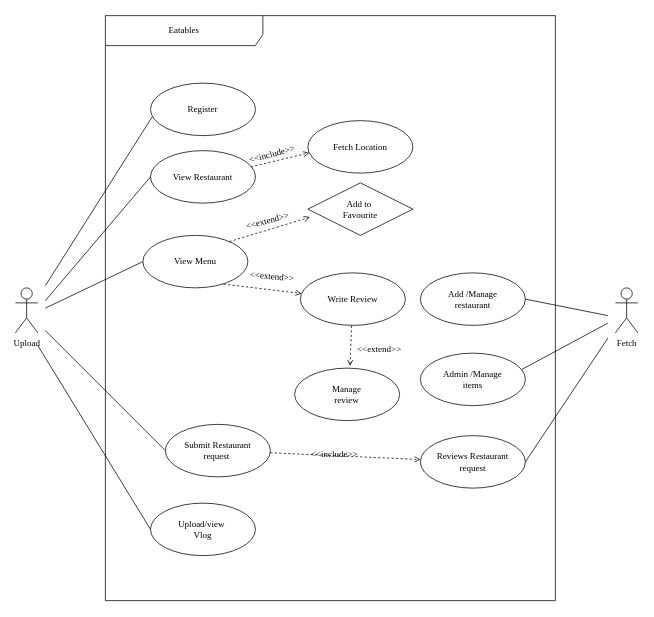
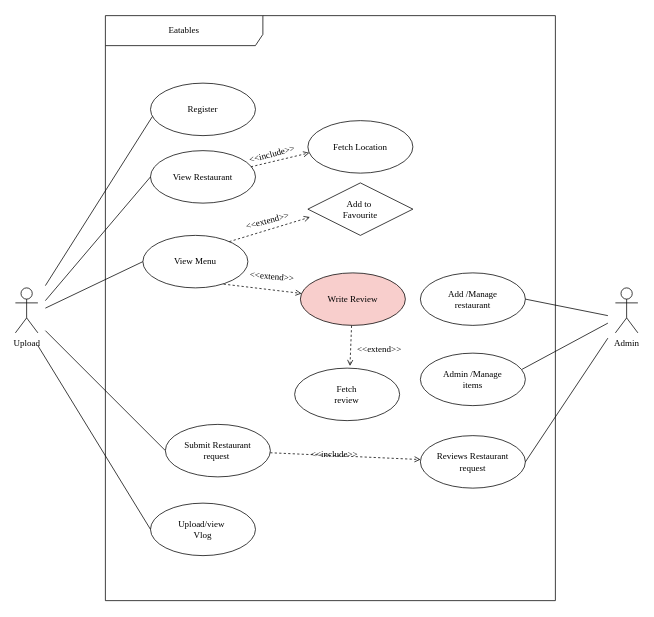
(353, 299) -> (353, 299)
(627, 343) -> (627, 343)
(347, 394) -> (347, 394)
